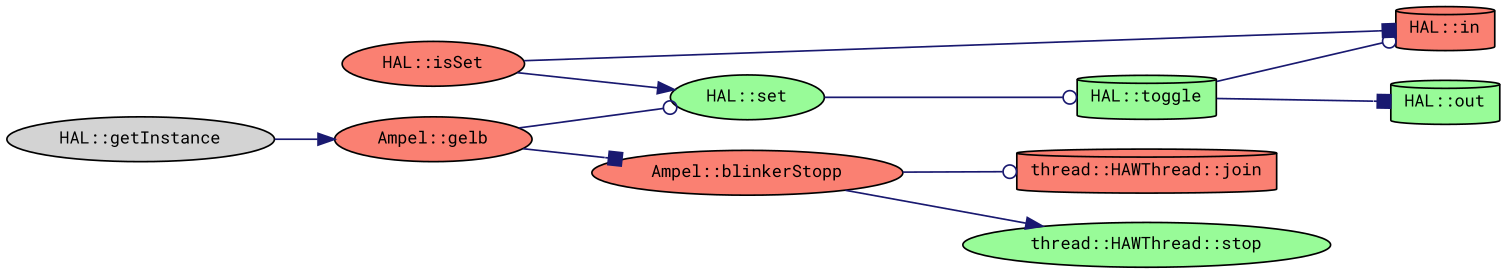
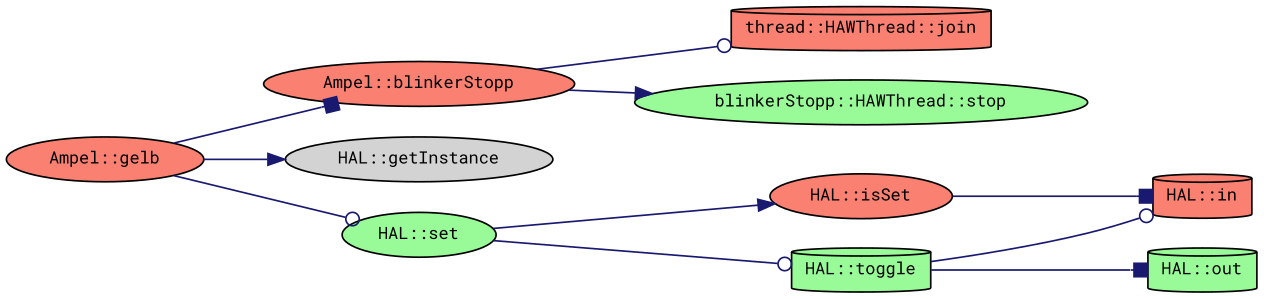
(587, 80) -> (626, 217)
(296, 139) -> (236, 159)
(1147, 245) -> (861, 102)
